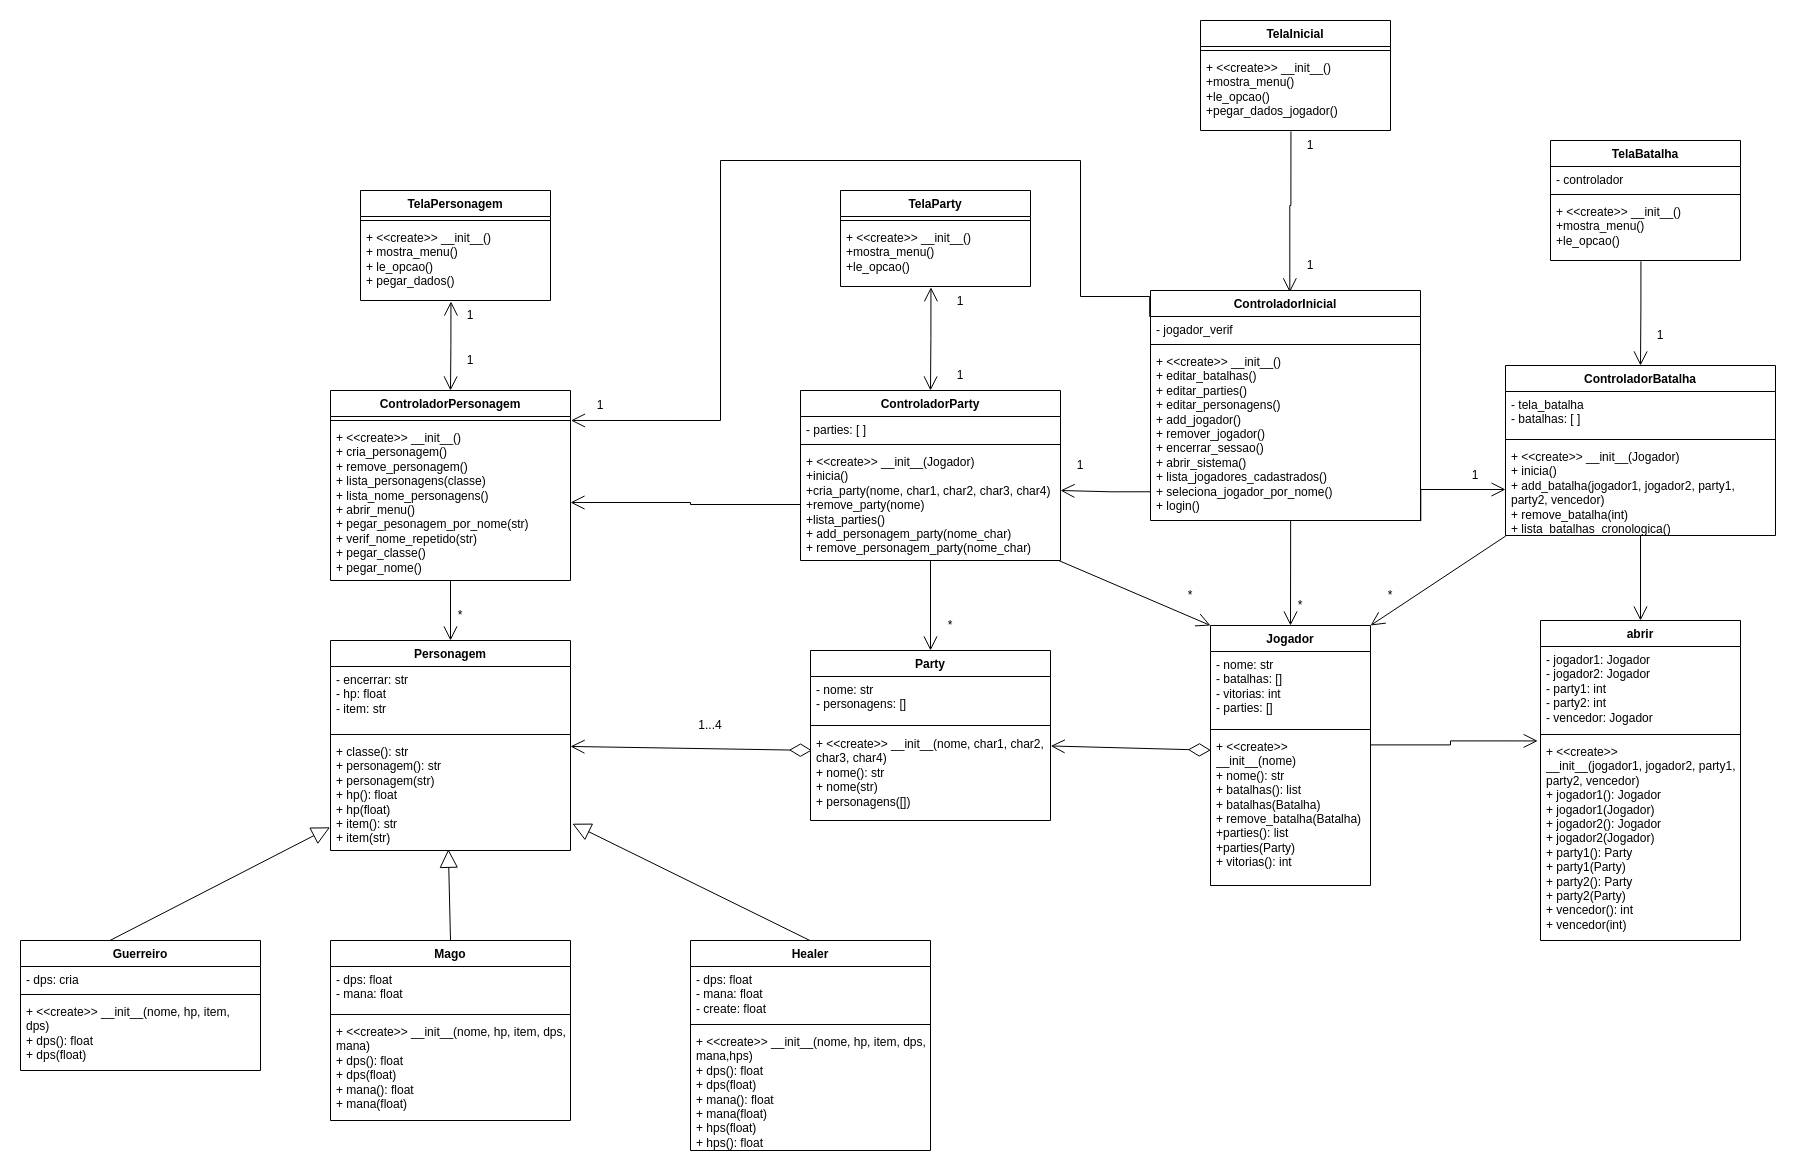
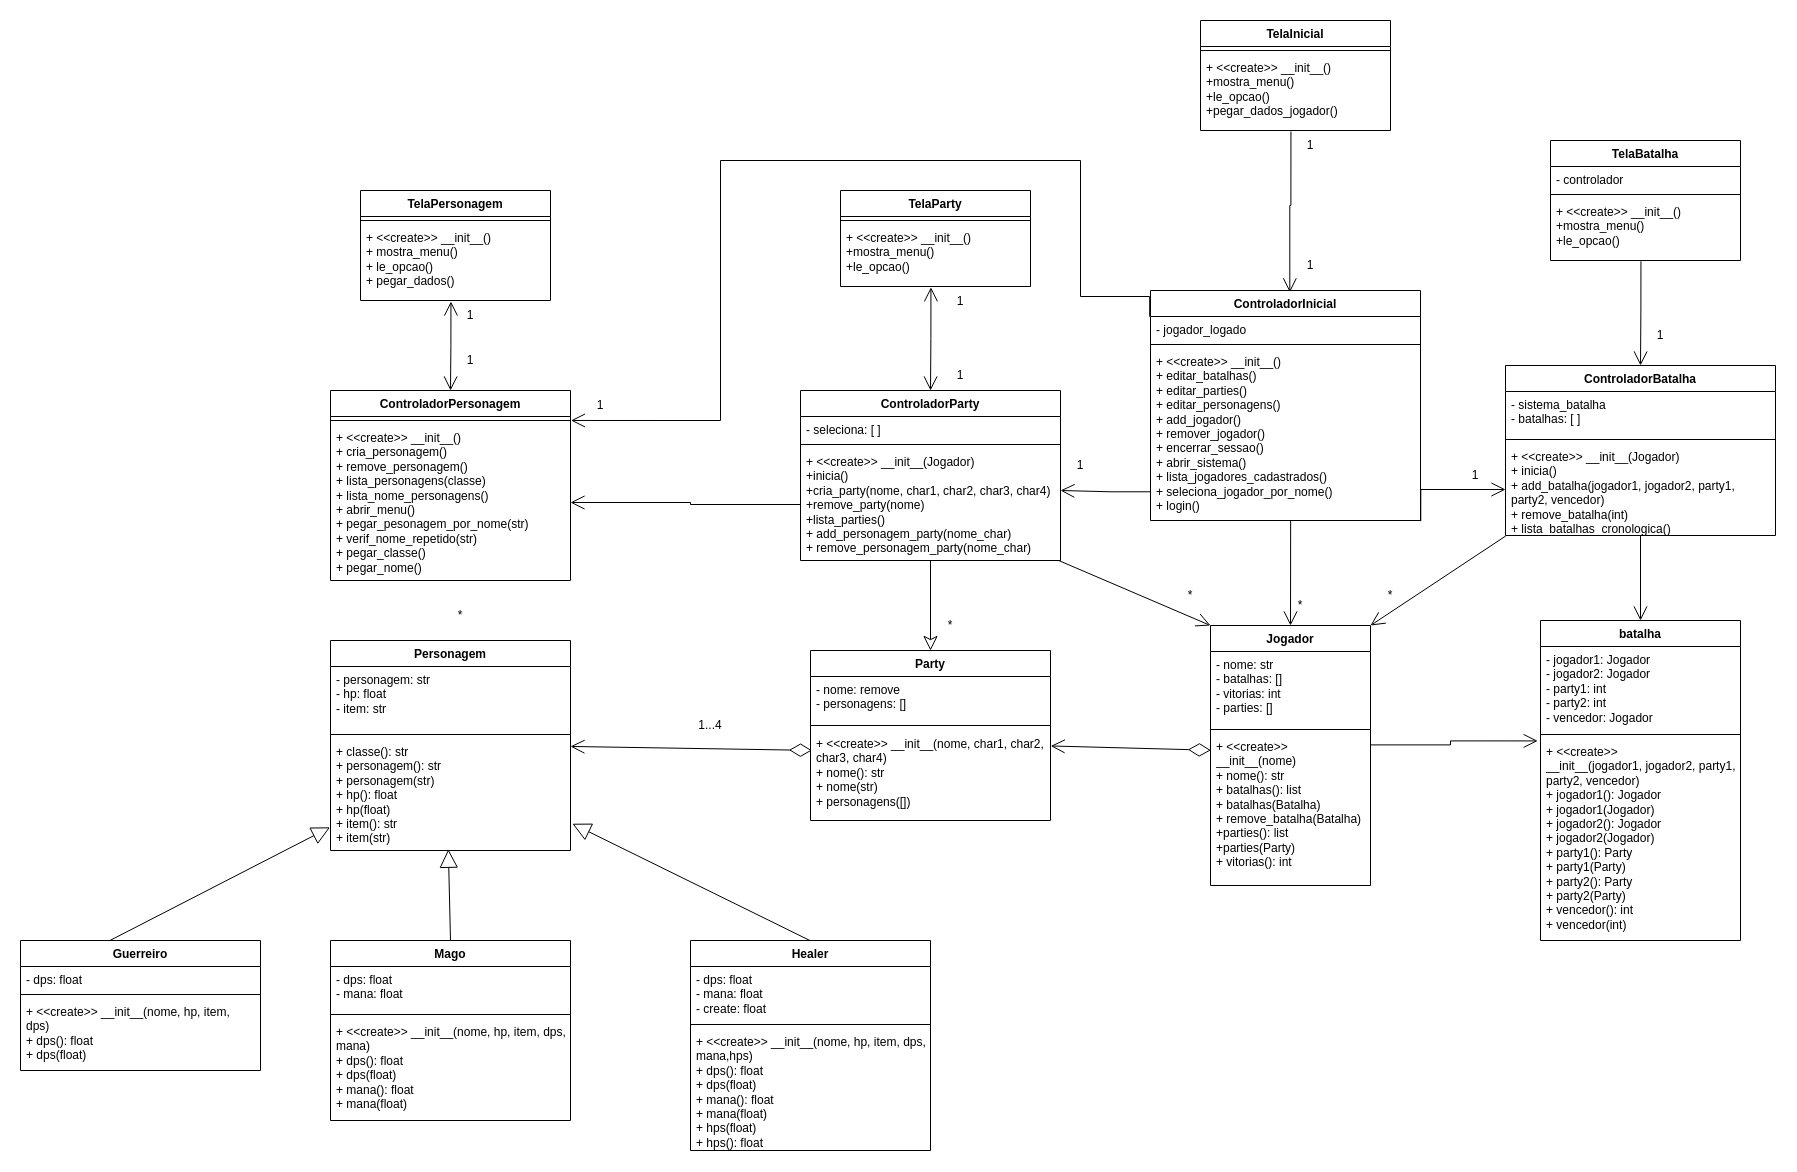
(1204, 331) -> (1207, 331)
(1554, 413) -> (1564, 413)
(846, 431) -> (851, 431)
(451, 610) -> none
(1641, 635) -> (1641, 635)
(931, 642) -> (931, 638)
(382, 695) -> (389, 695)
(869, 698) -> (869, 698)
(57, 981) -> (61, 981)
